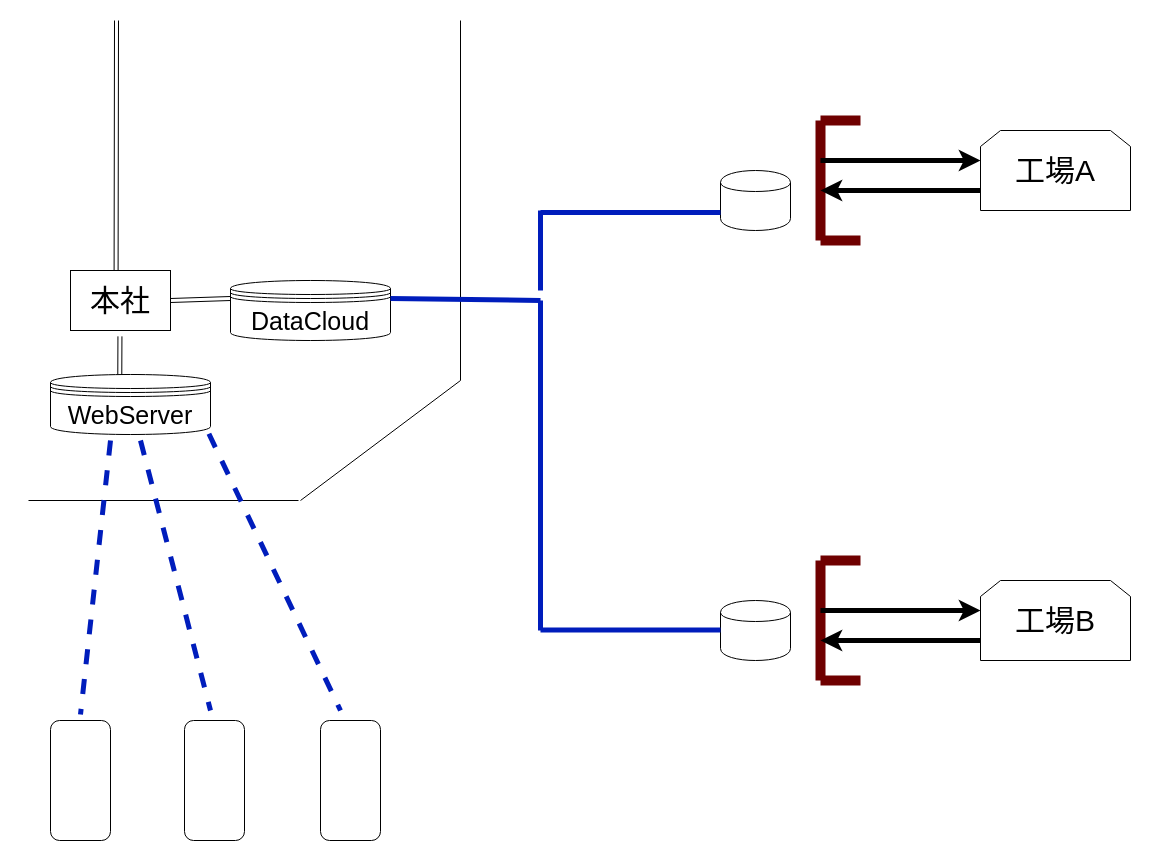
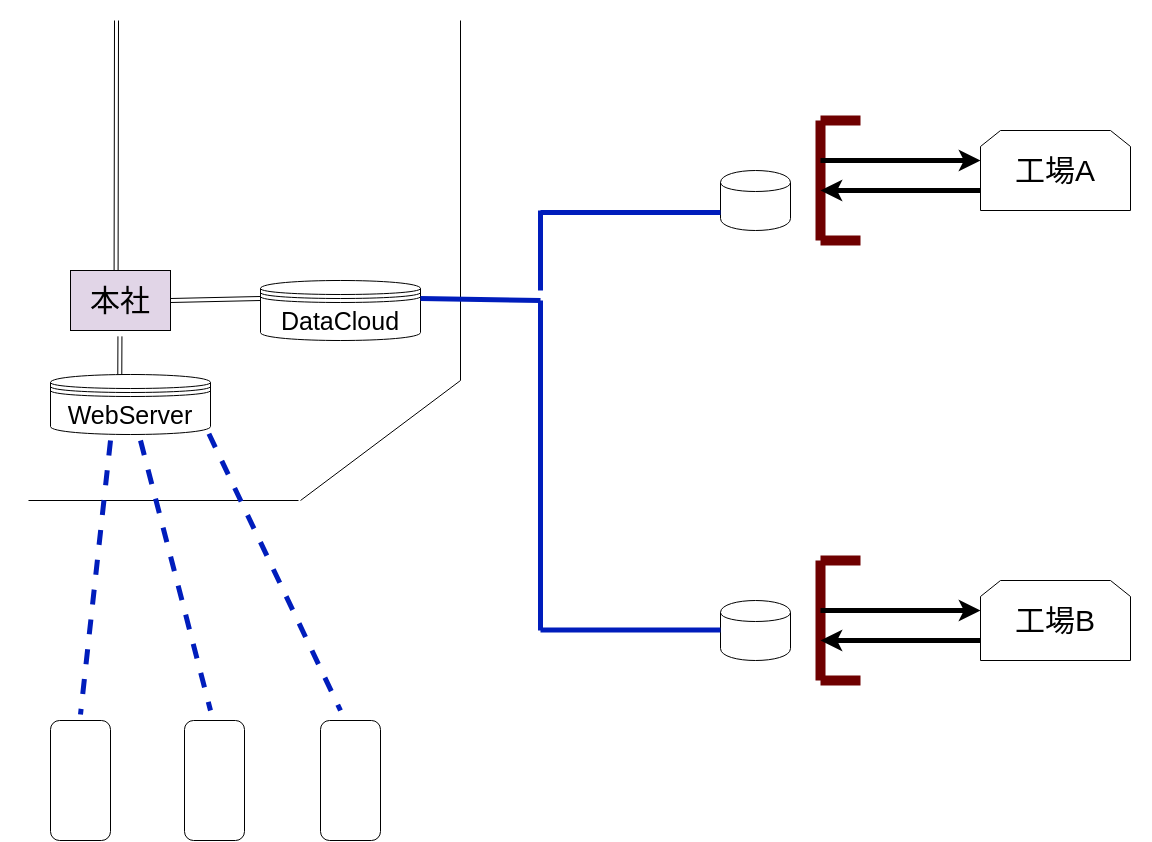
(121, 301) -> (121, 301)
(311, 311) -> (341, 311)
